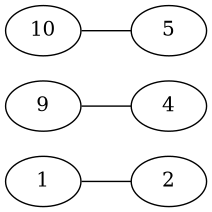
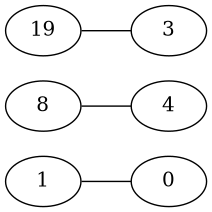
(43, 31) -> (43, 31)
(169, 31) -> (169, 31)
(43, 106) -> (43, 106)
(169, 181) -> (169, 181)
